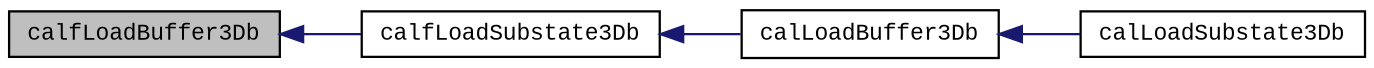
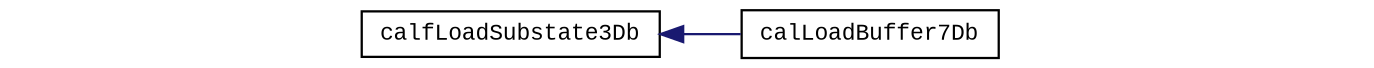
(144, 34) -> none
(870, 34) -> (870, 34)
(1223, 34) -> none
